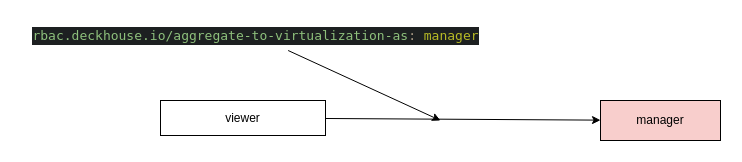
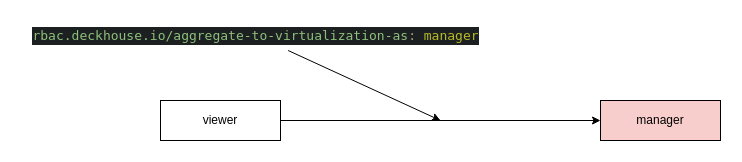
(243, 118) -> (221, 121)
